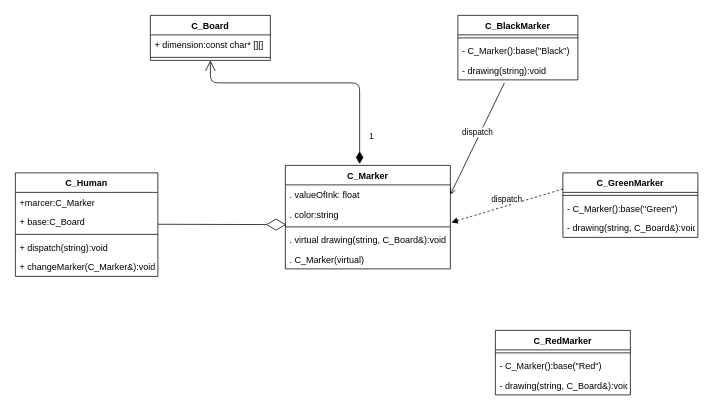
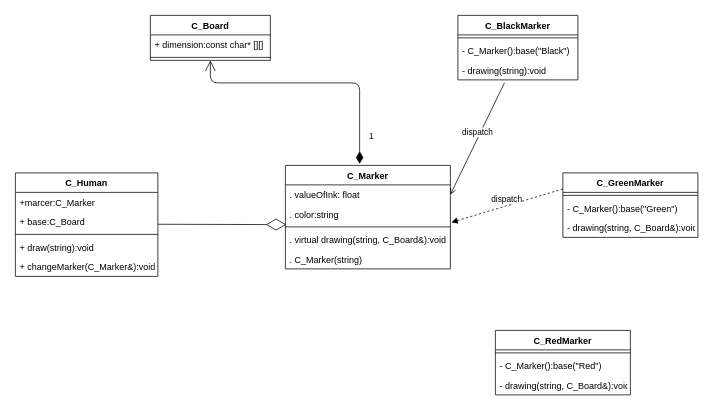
(72, 248) -> (63, 248)
(333, 260) -> (331, 260)
